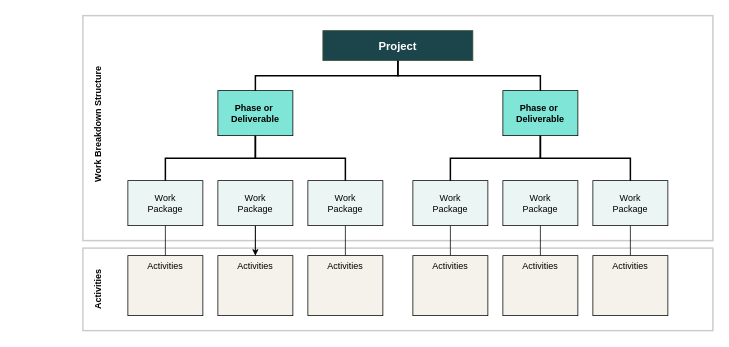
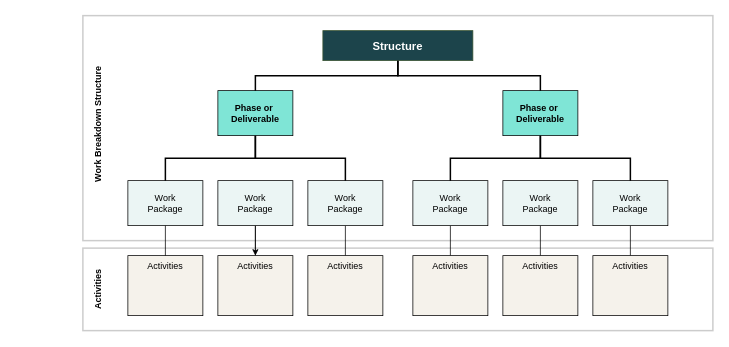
(398, 45) -> (398, 45)
